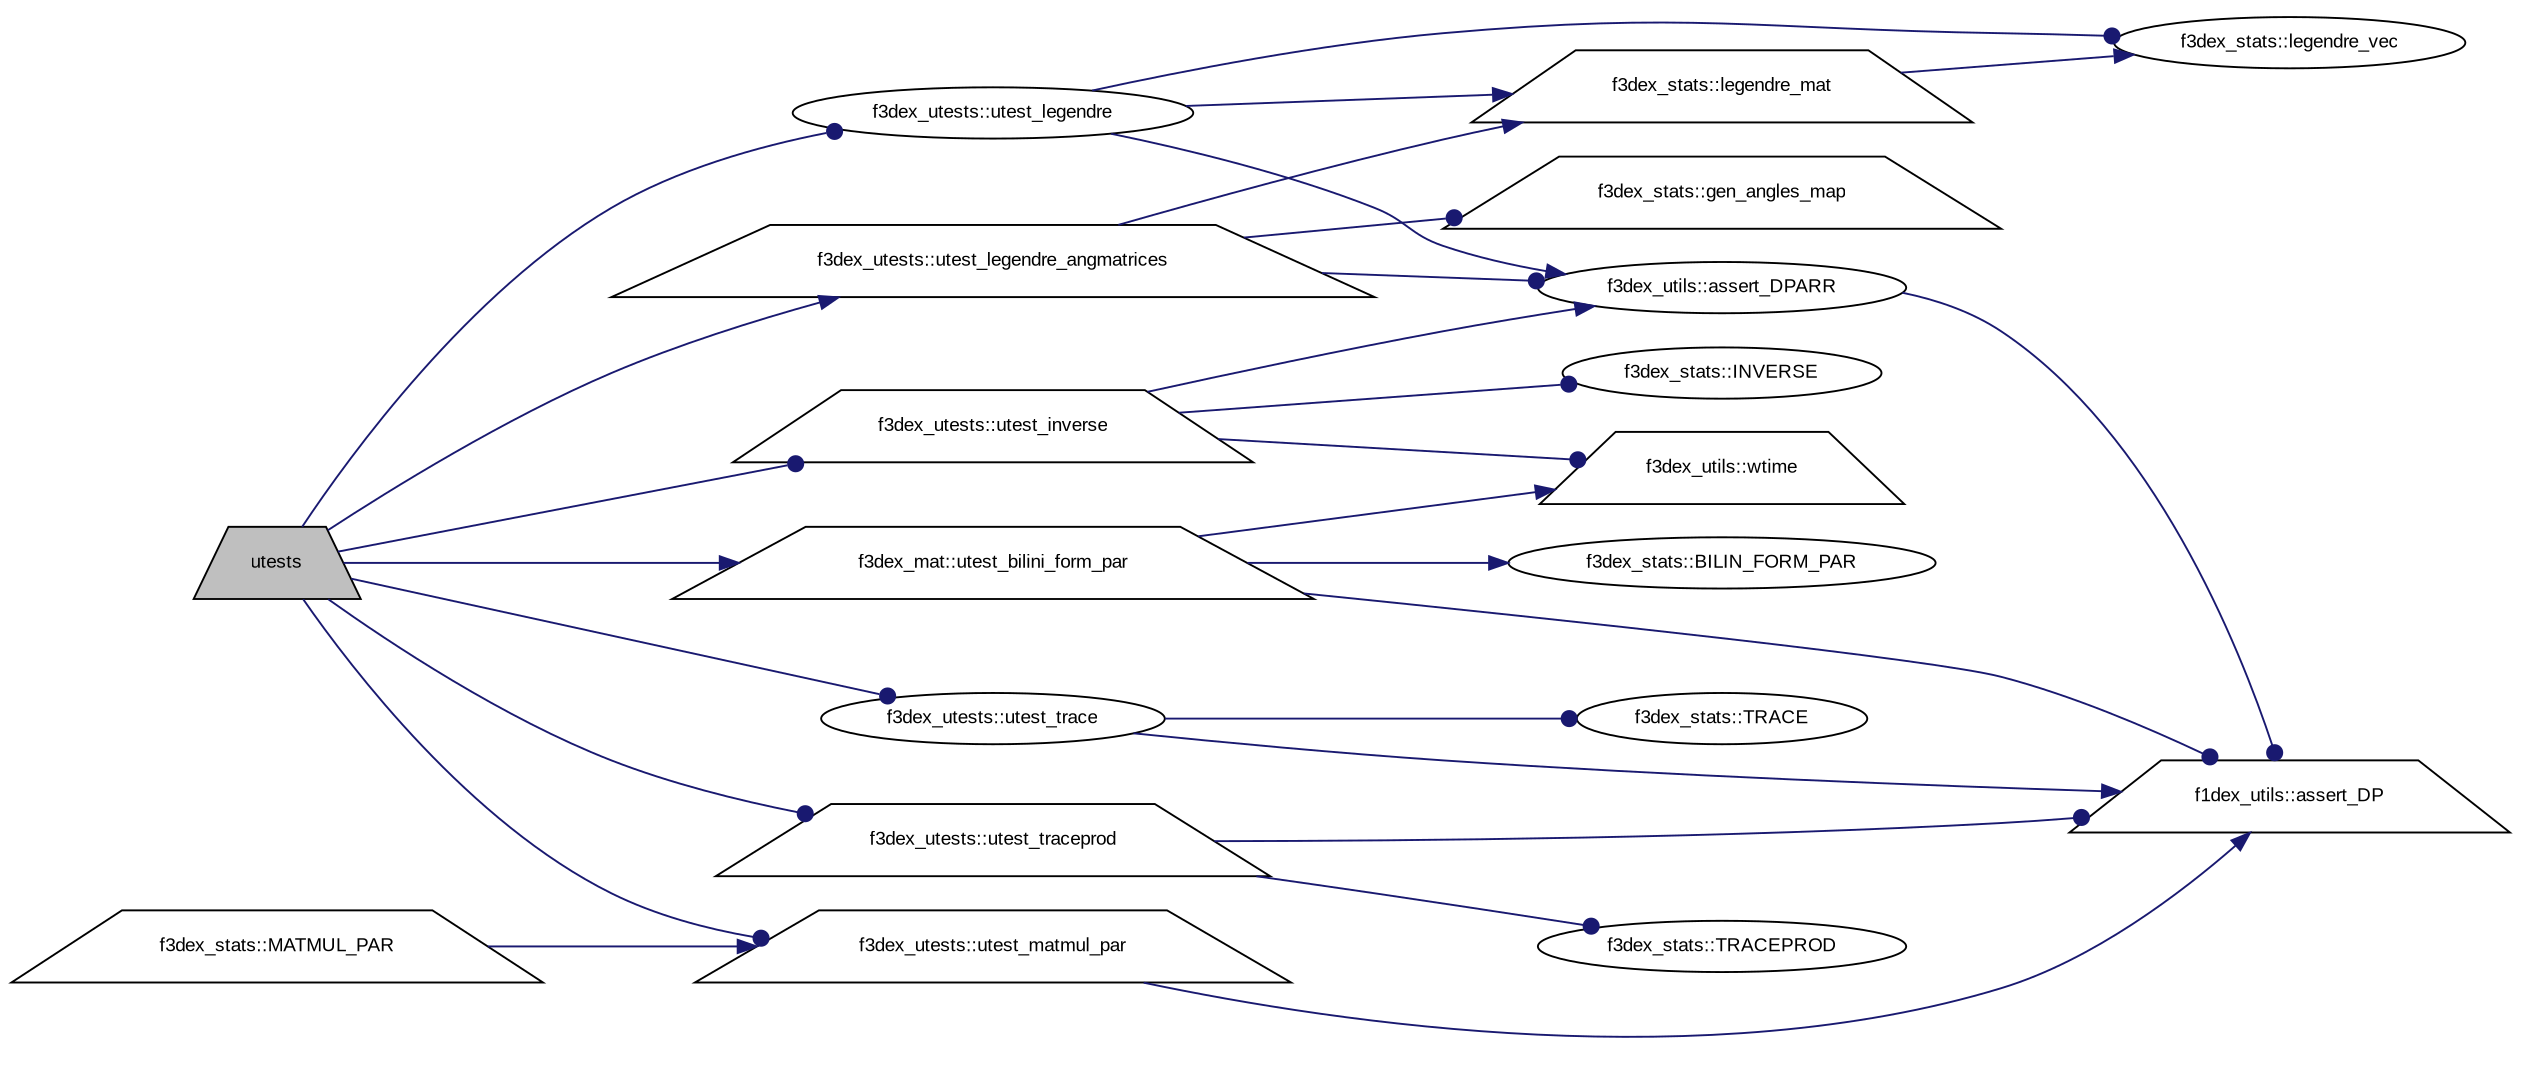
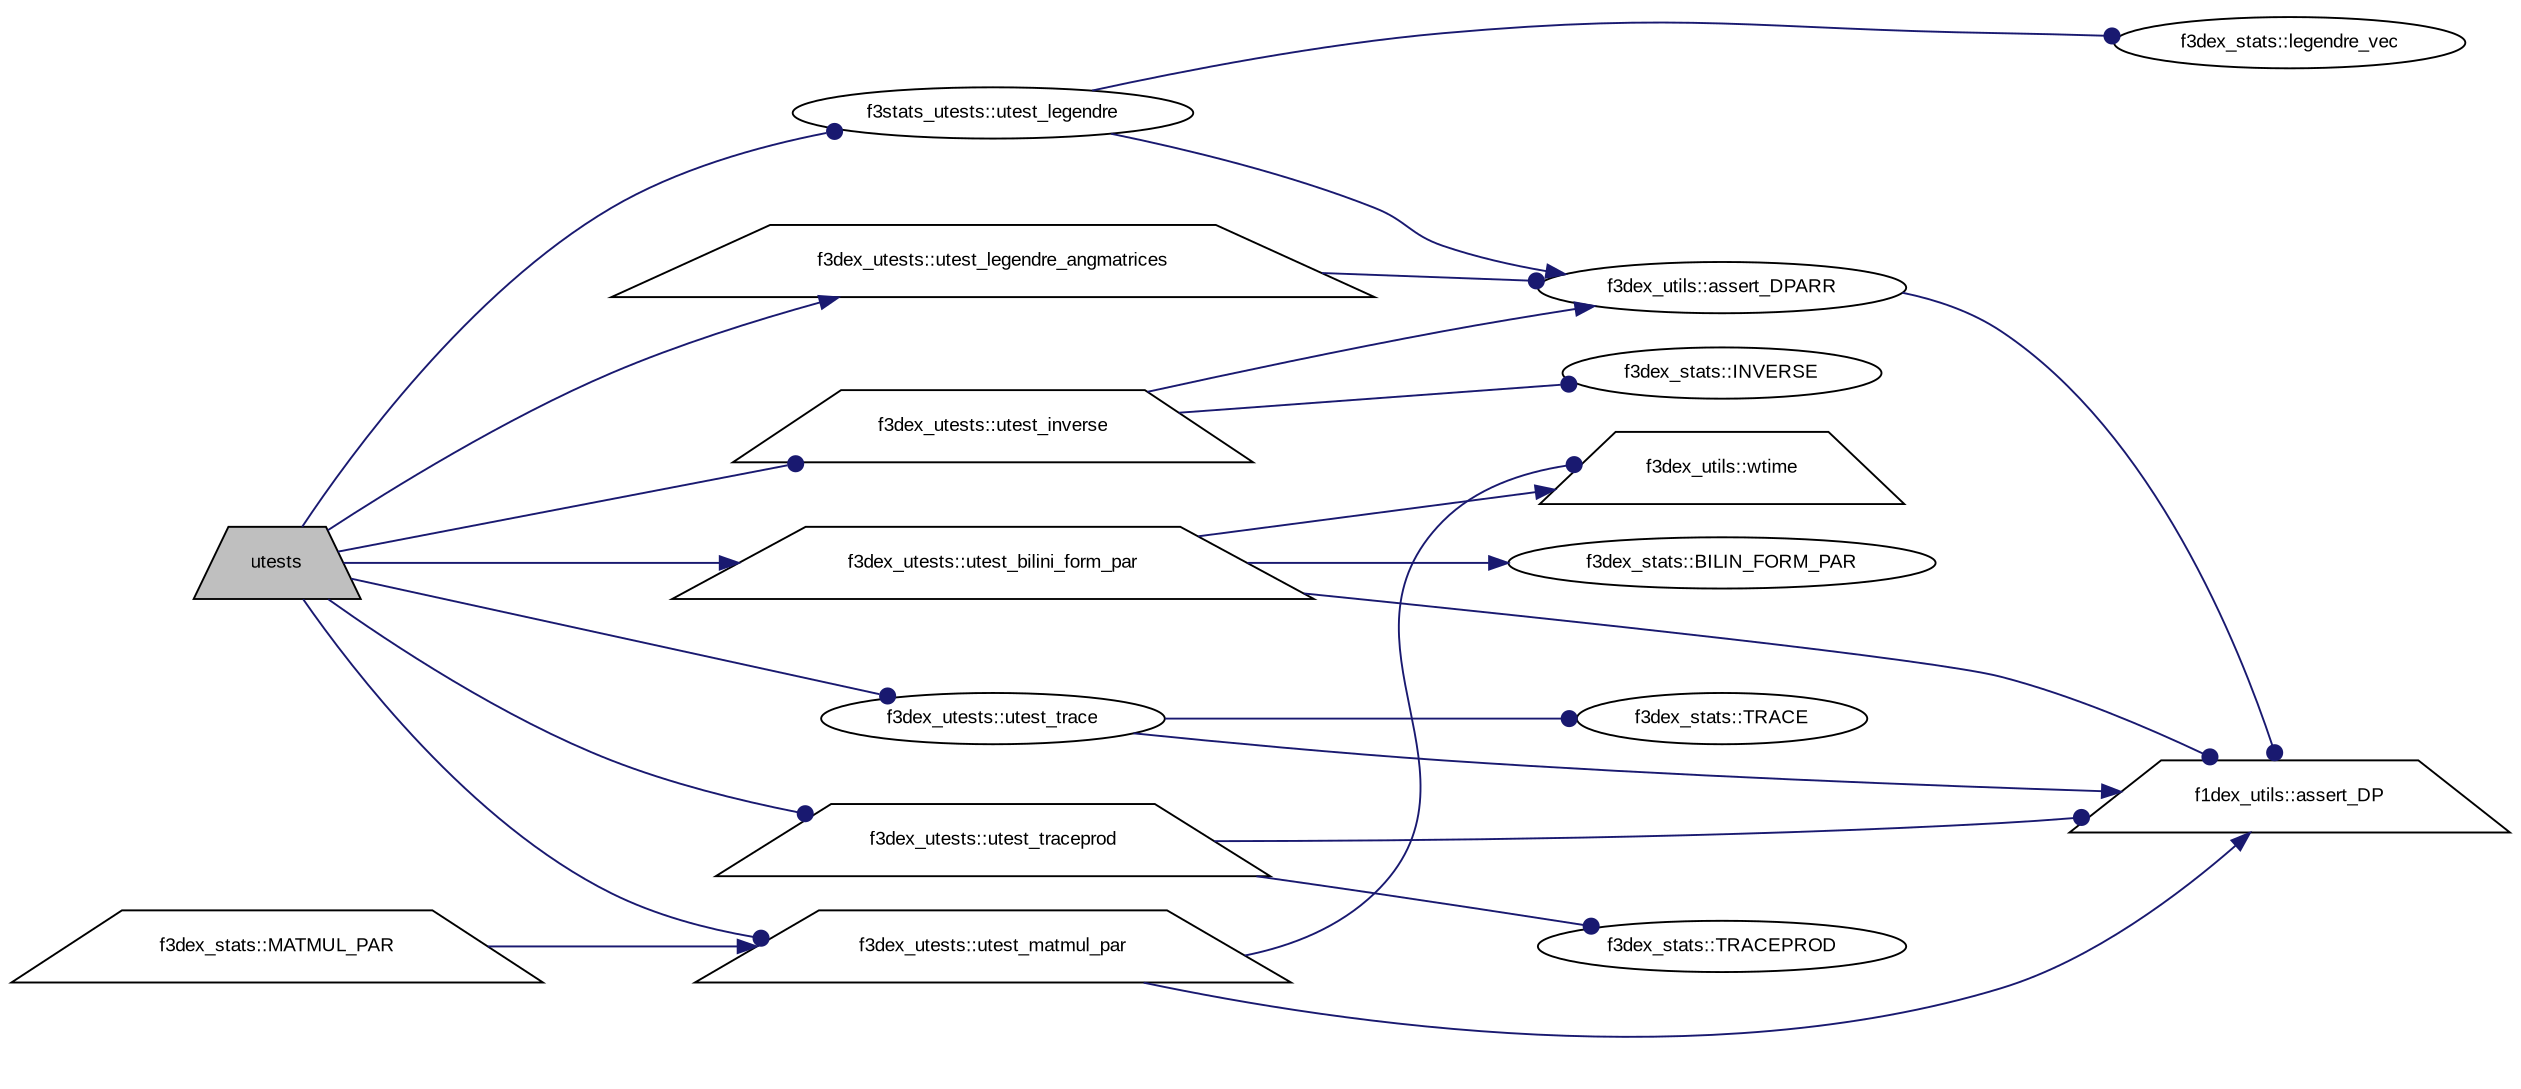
(1722, 86) -> none
(993, 113) -> (993, 113)
(1722, 193) -> none
(1394, 449) -> (1407, 695)
(993, 563) -> (993, 563)
